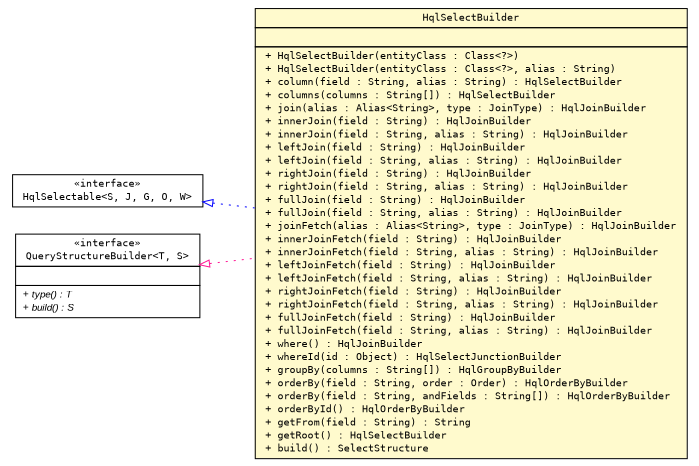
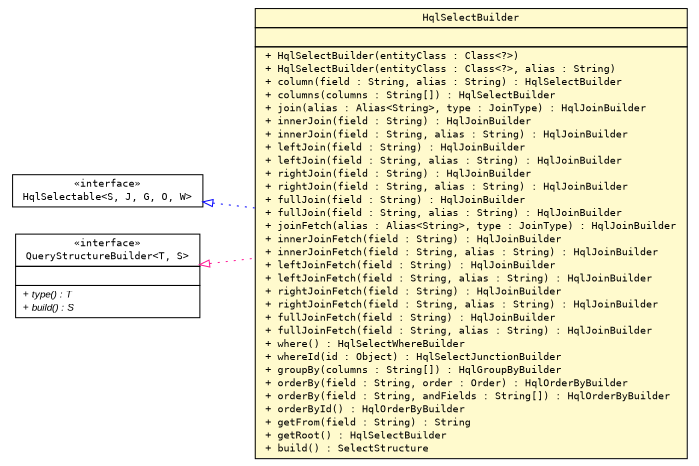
(344, 344) -> (366, 344)
